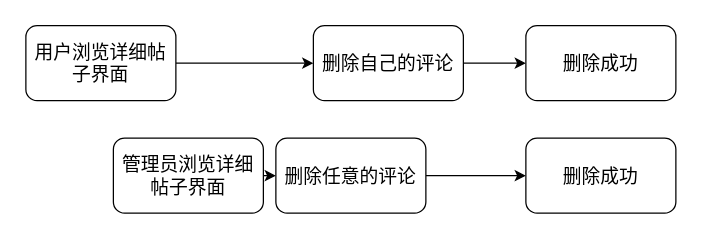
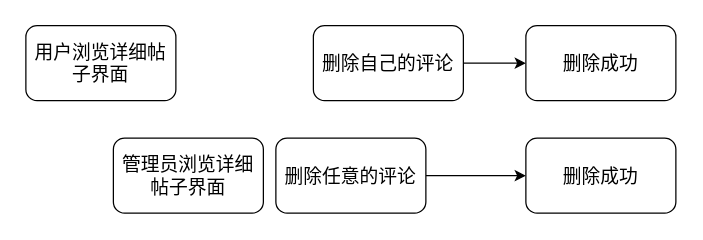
(240, 63) -> none
(265, 176) -> none
